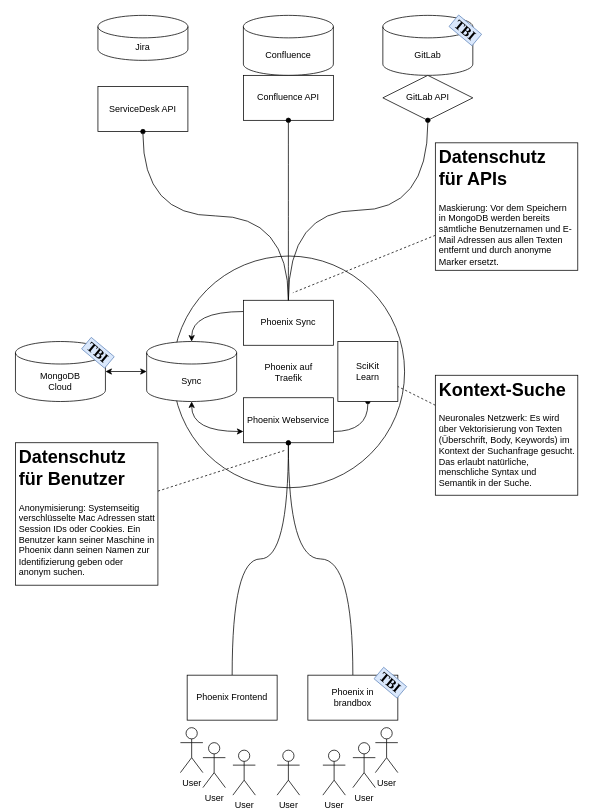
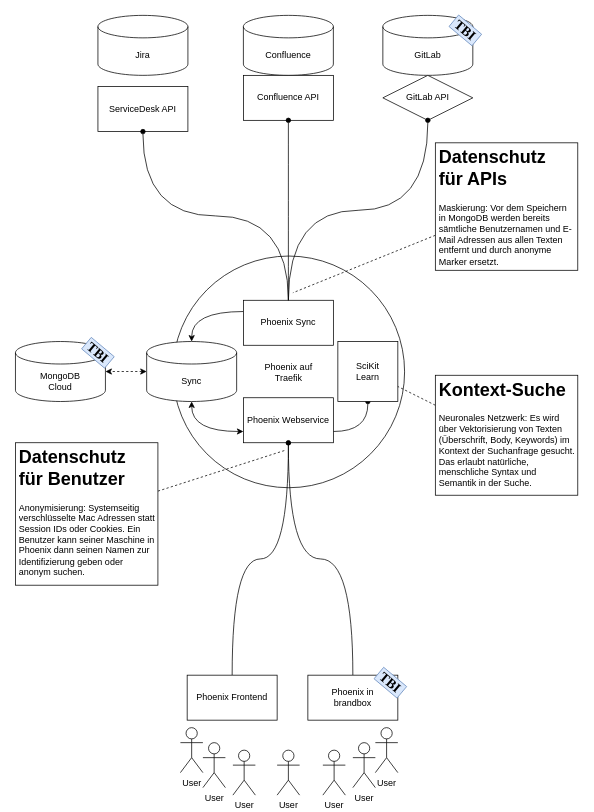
(143, 38) -> (143, 45)
(125, 372) -> (125, 372)
